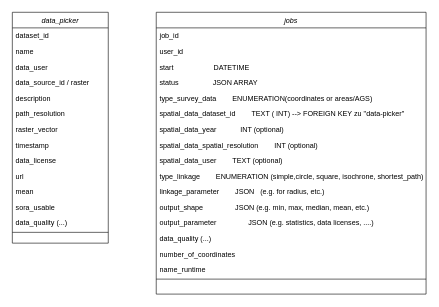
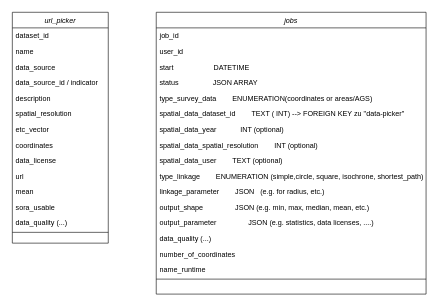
(60, 20) -> (60, 20)
(34, 67) -> (38, 67)
(59, 83) -> (63, 83)
(44, 114) -> (48, 114)
(42, 130) -> (36, 130)
(33, 145) -> (37, 145)
